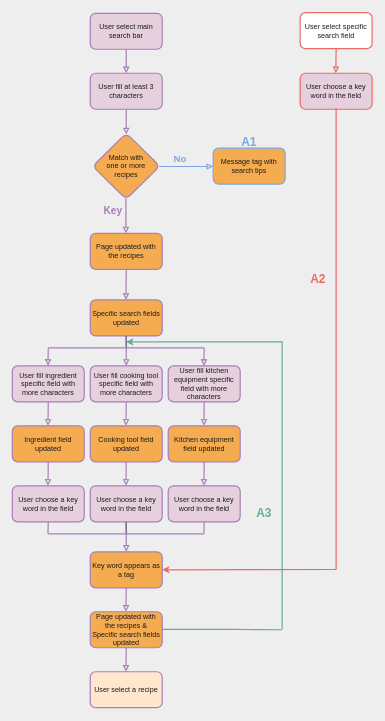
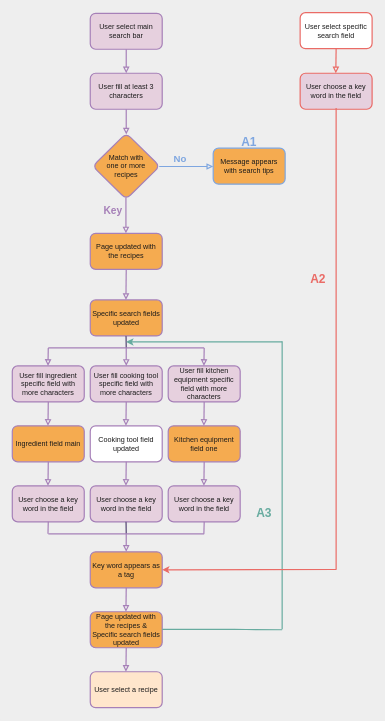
(249, 166) -> (249, 166)
(48, 444) -> (48, 444)
(126, 444) -> (126, 444)
(204, 444) -> (204, 444)
